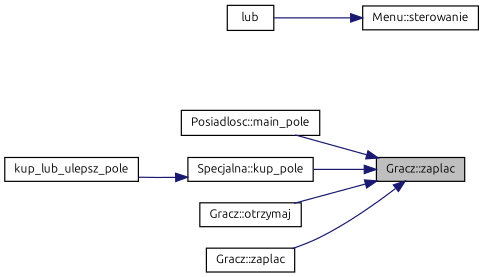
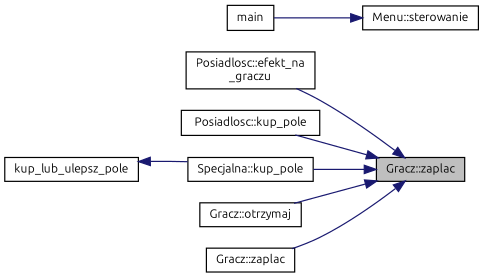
(251, 18) -> (251, 18)
none -> (251, 70)
(251, 123) -> (251, 123)
(157, 177) -> (169, 161)
